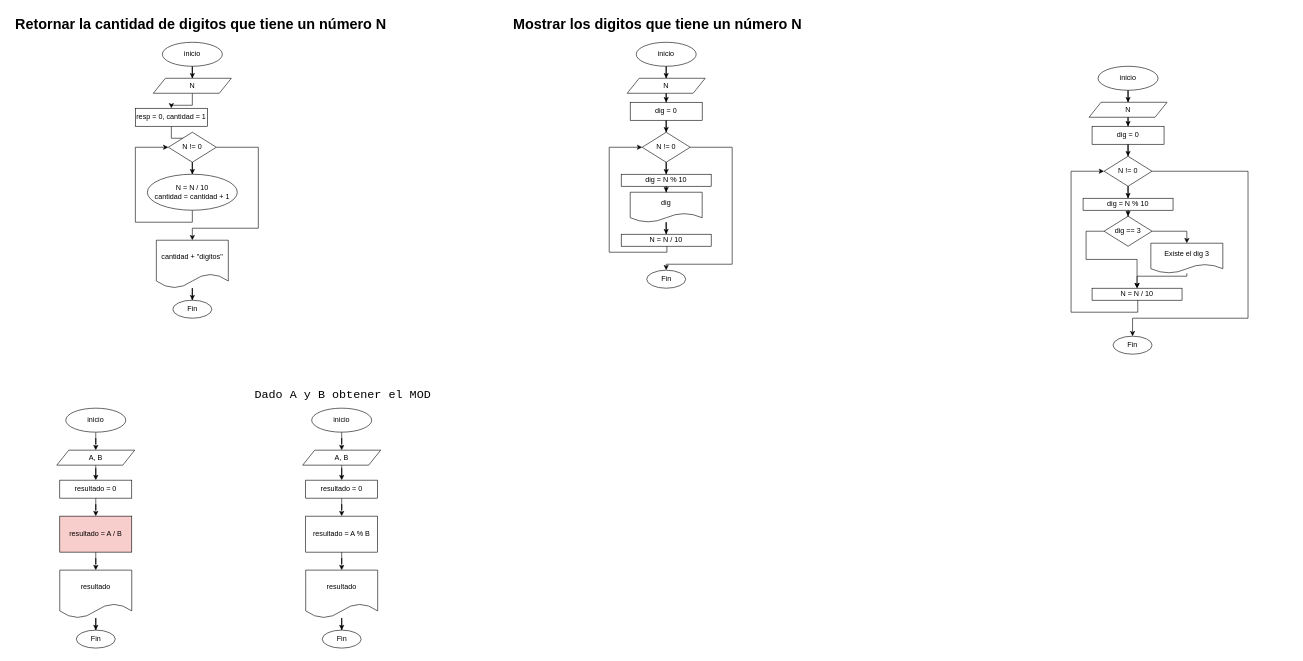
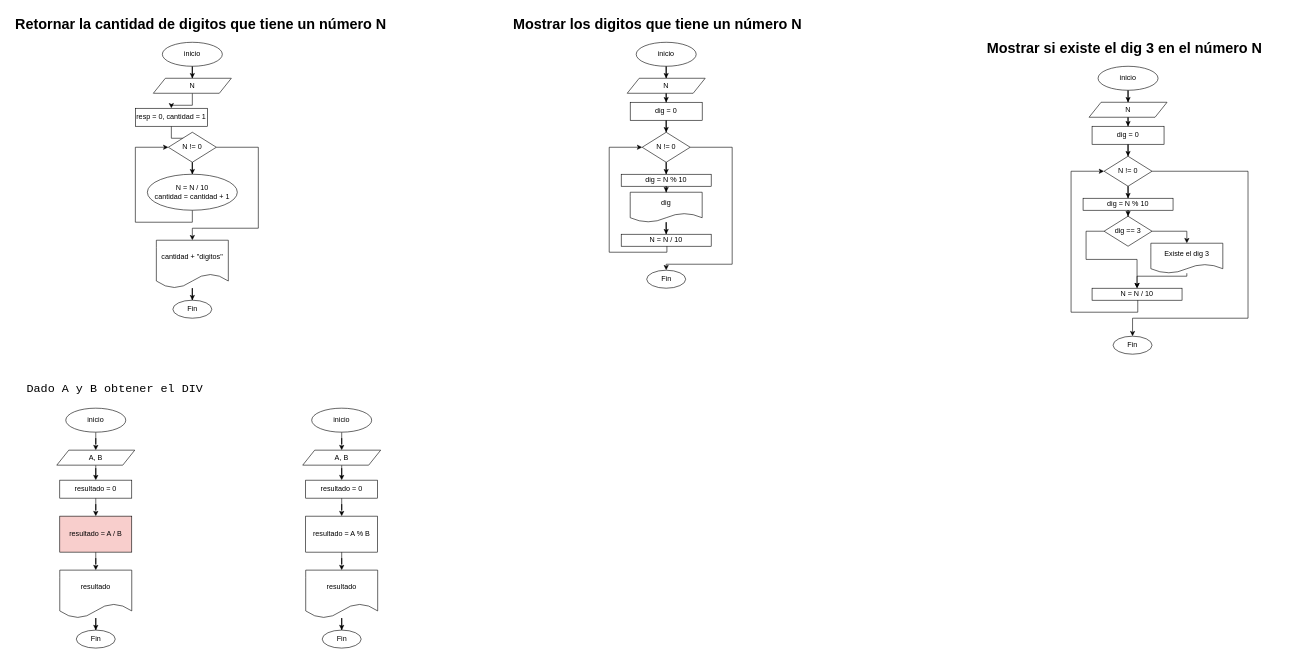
none -> (1137, 51)
none -> (117, 390)
(345, 396) -> none
